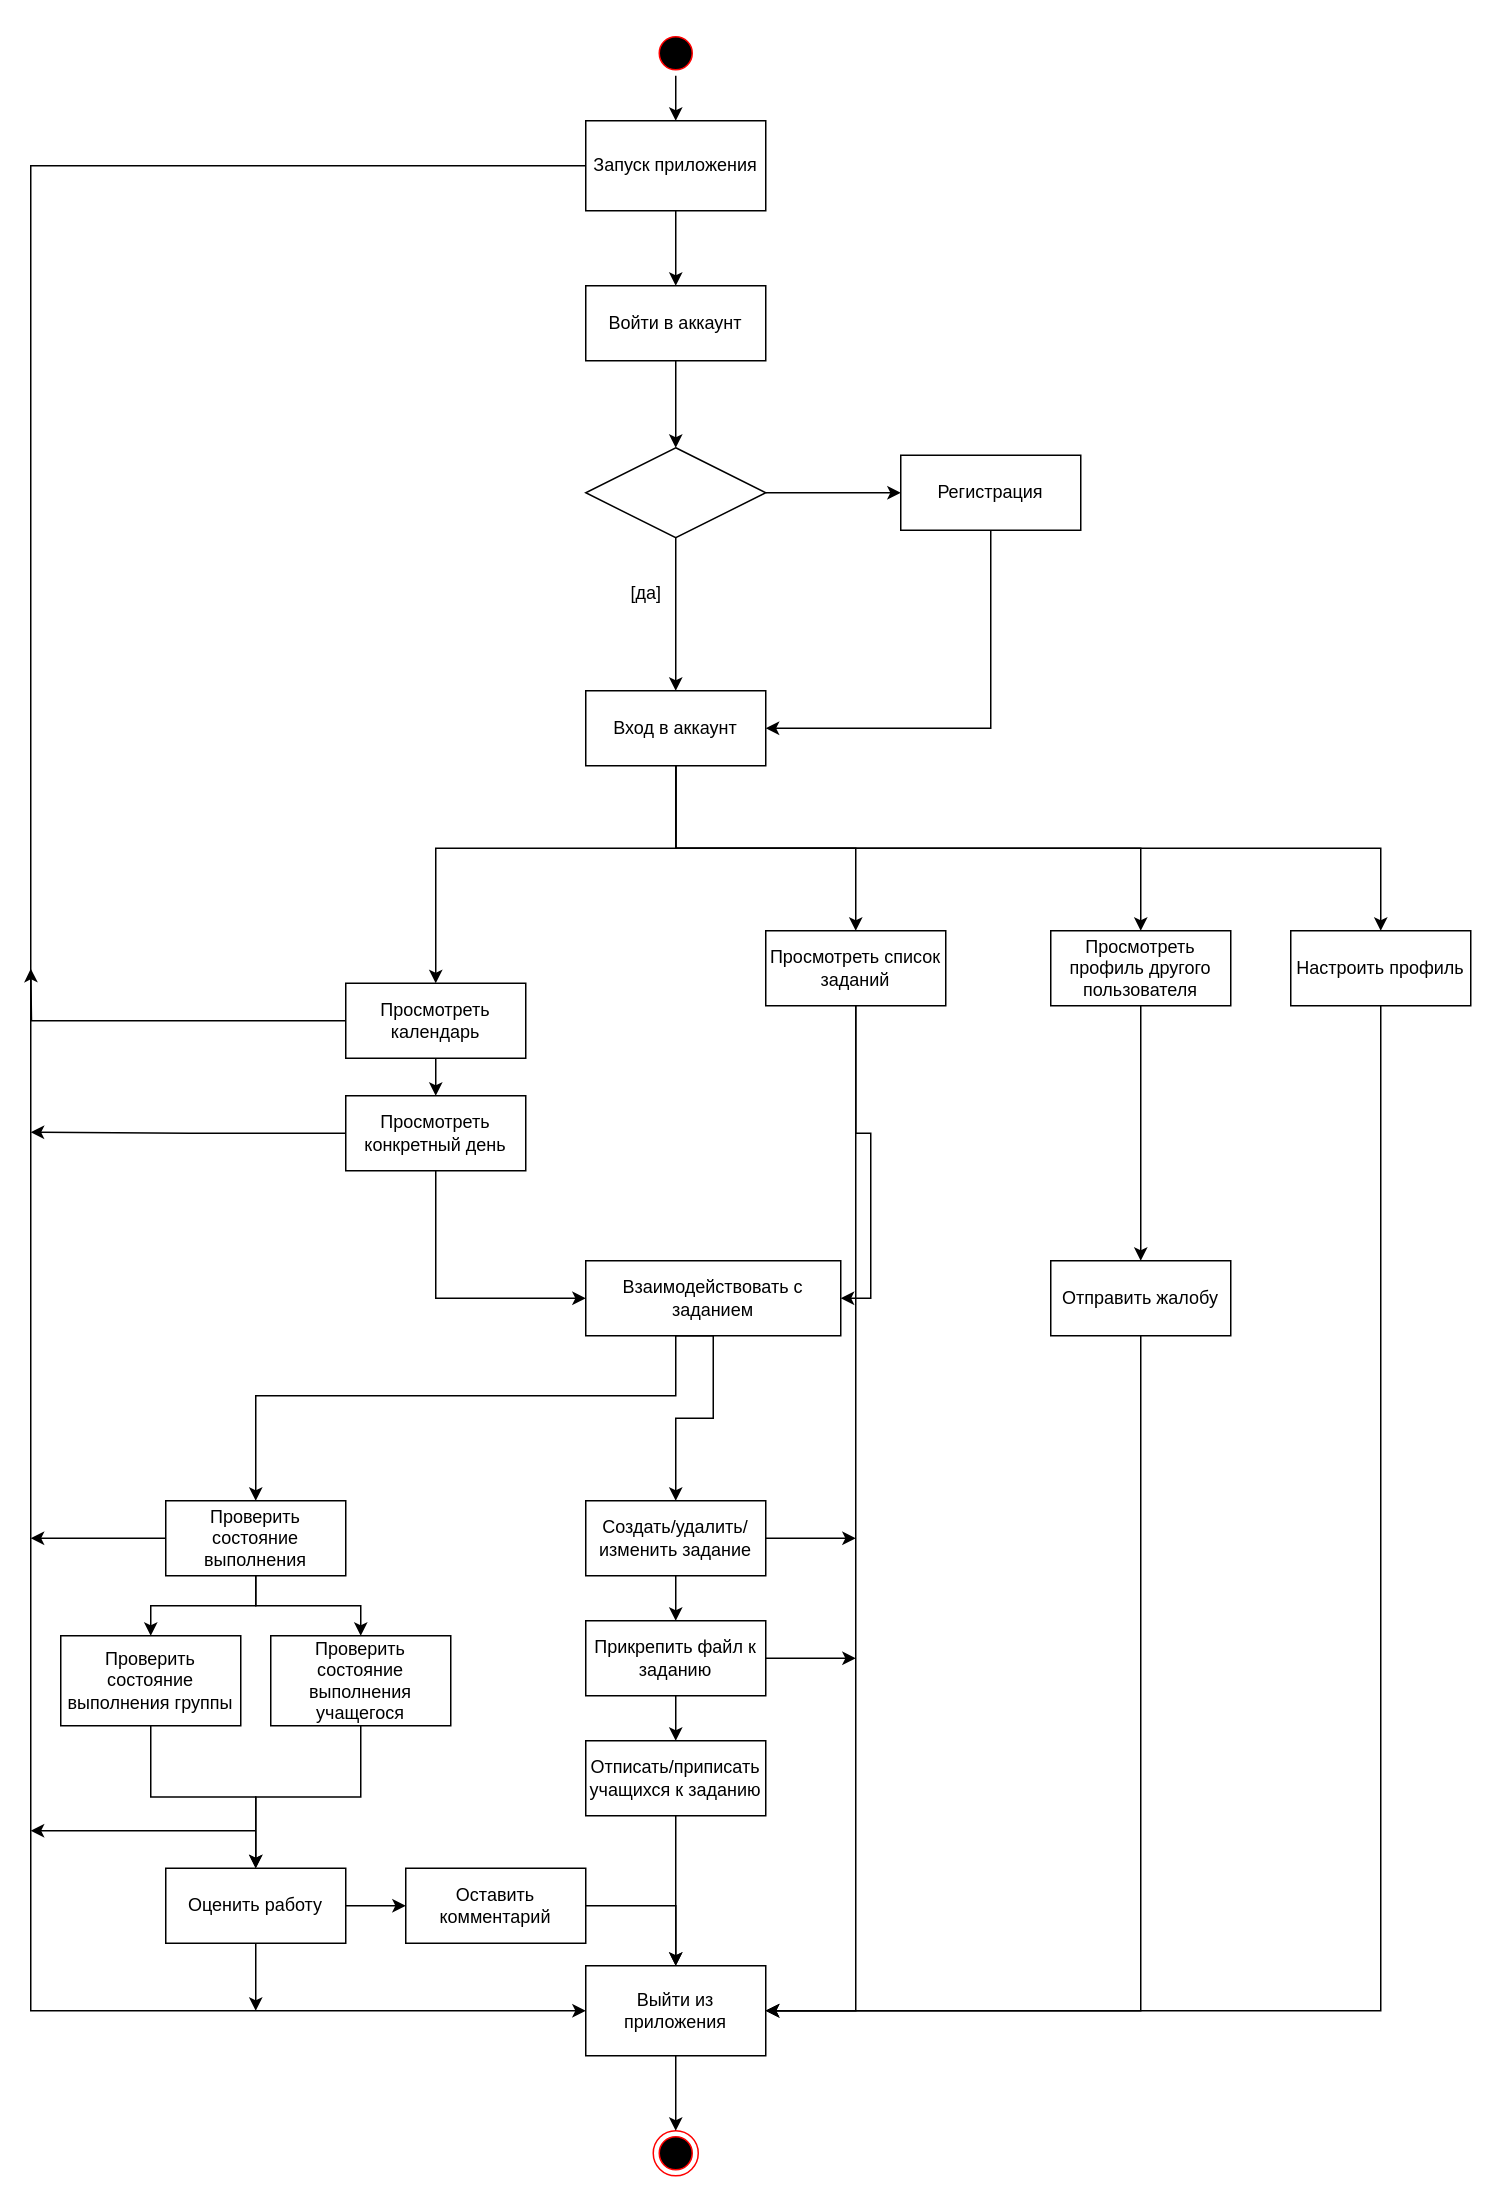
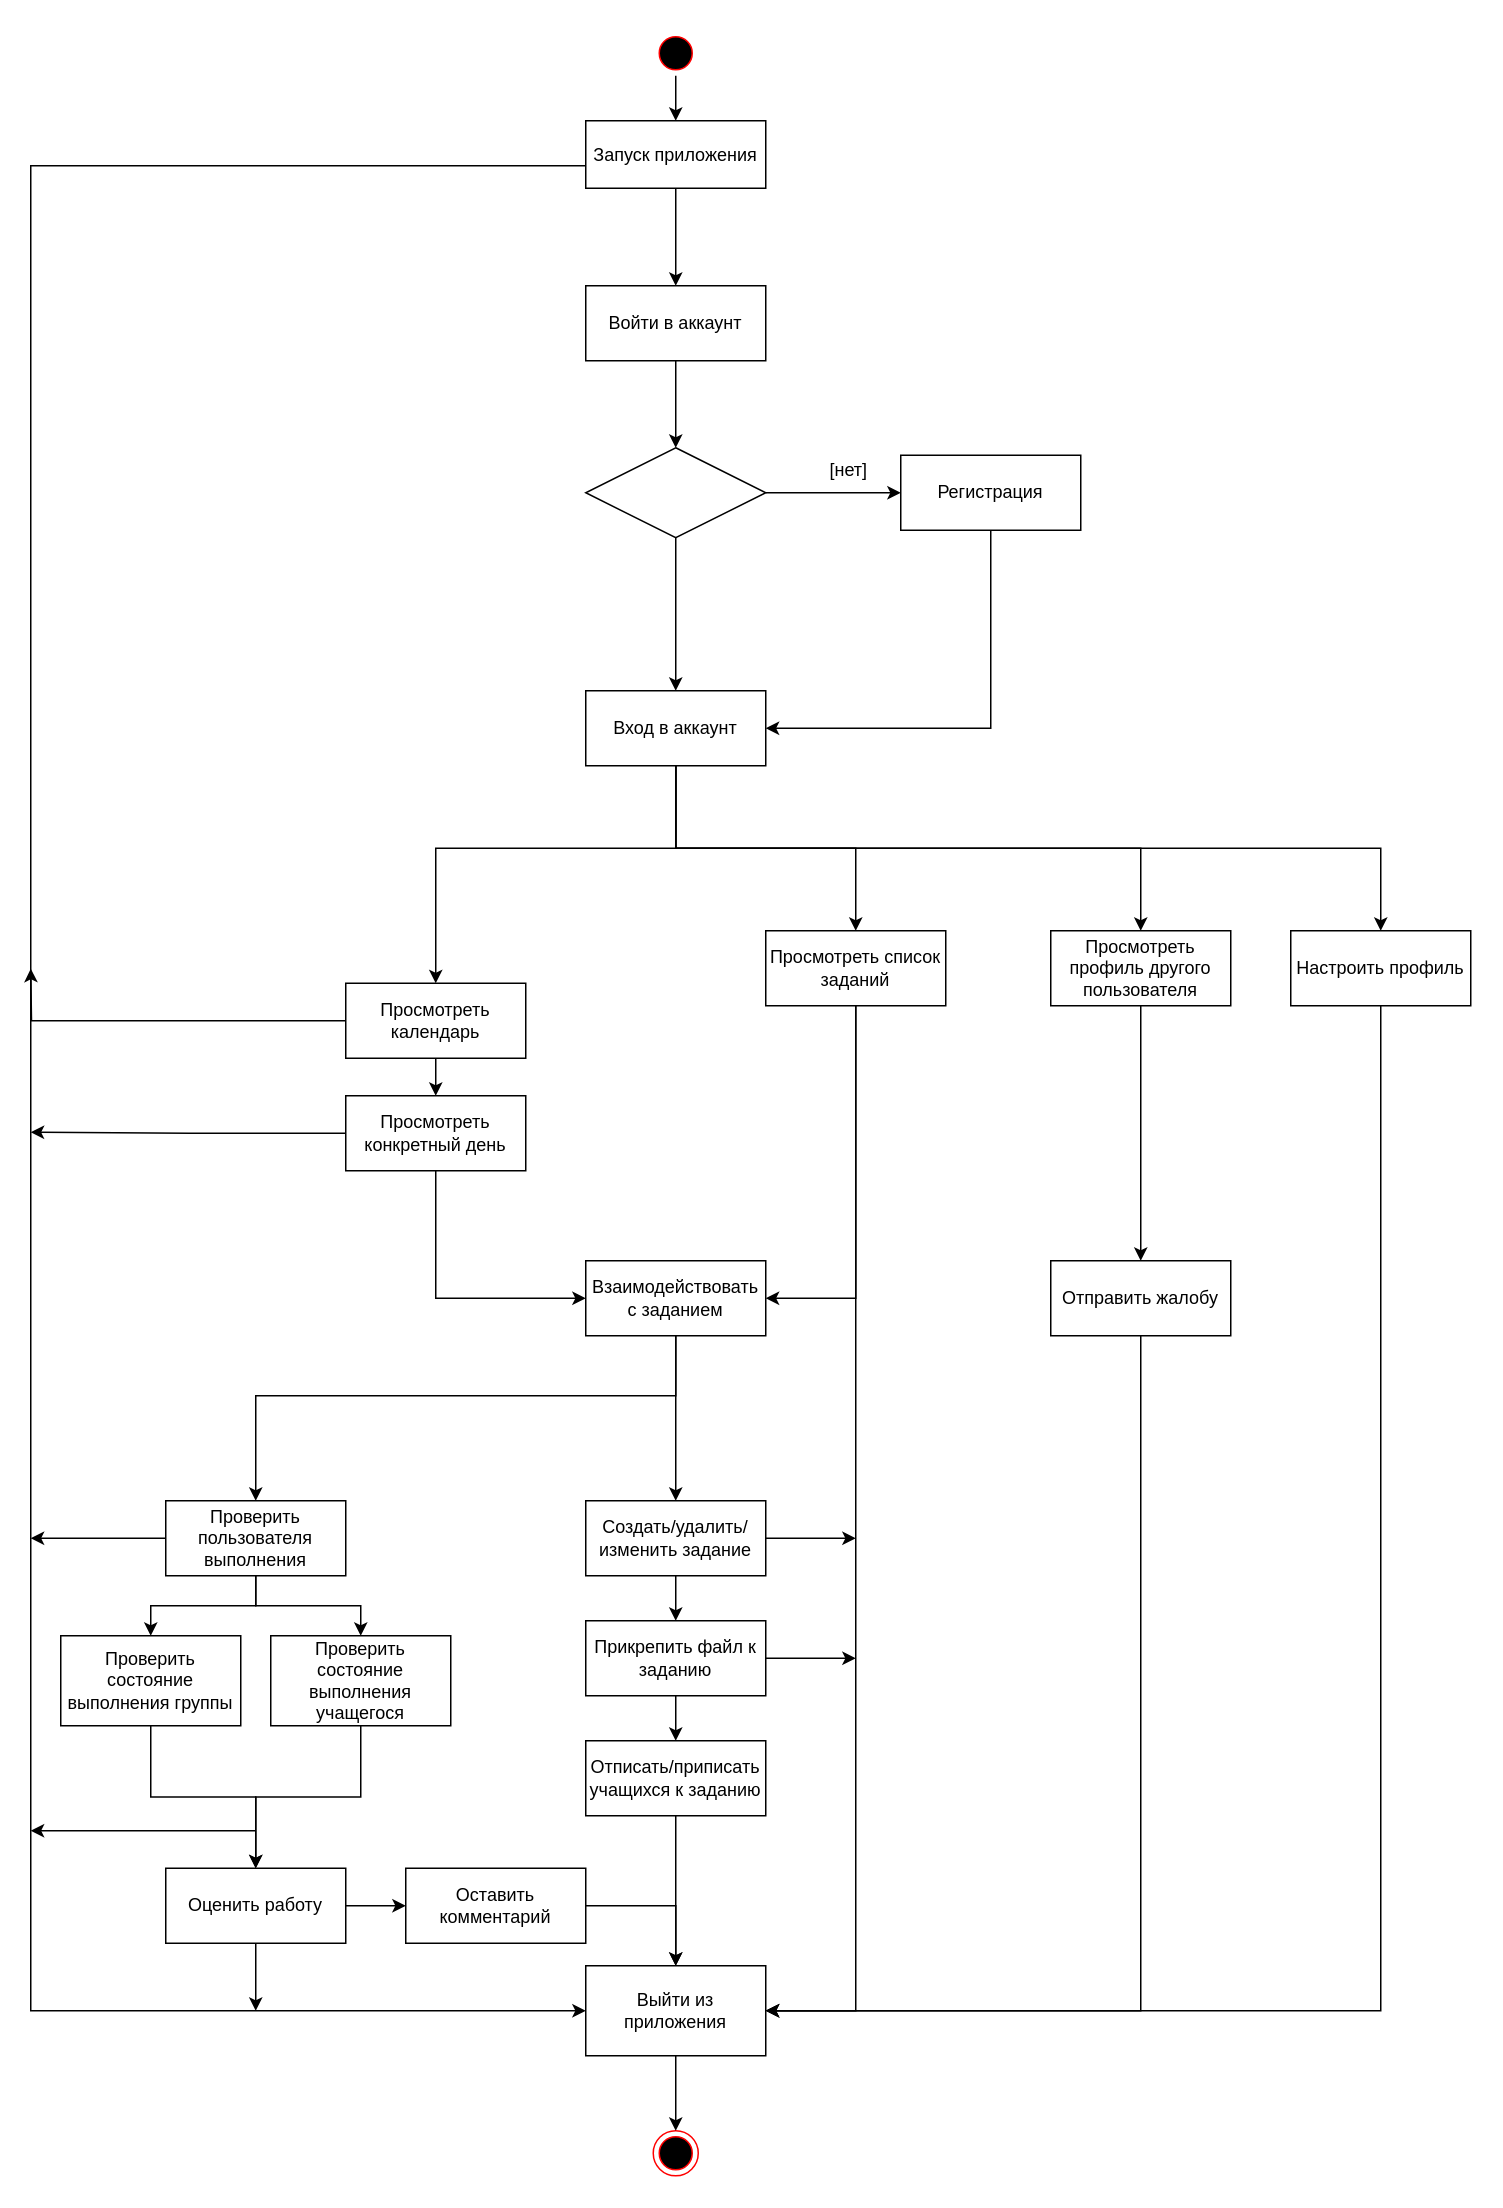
(676, 166) -> (676, 155)
none -> (848, 470)
(646, 593) -> none
(713, 1298) -> (676, 1298)
(256, 1538) -> (256, 1538)
